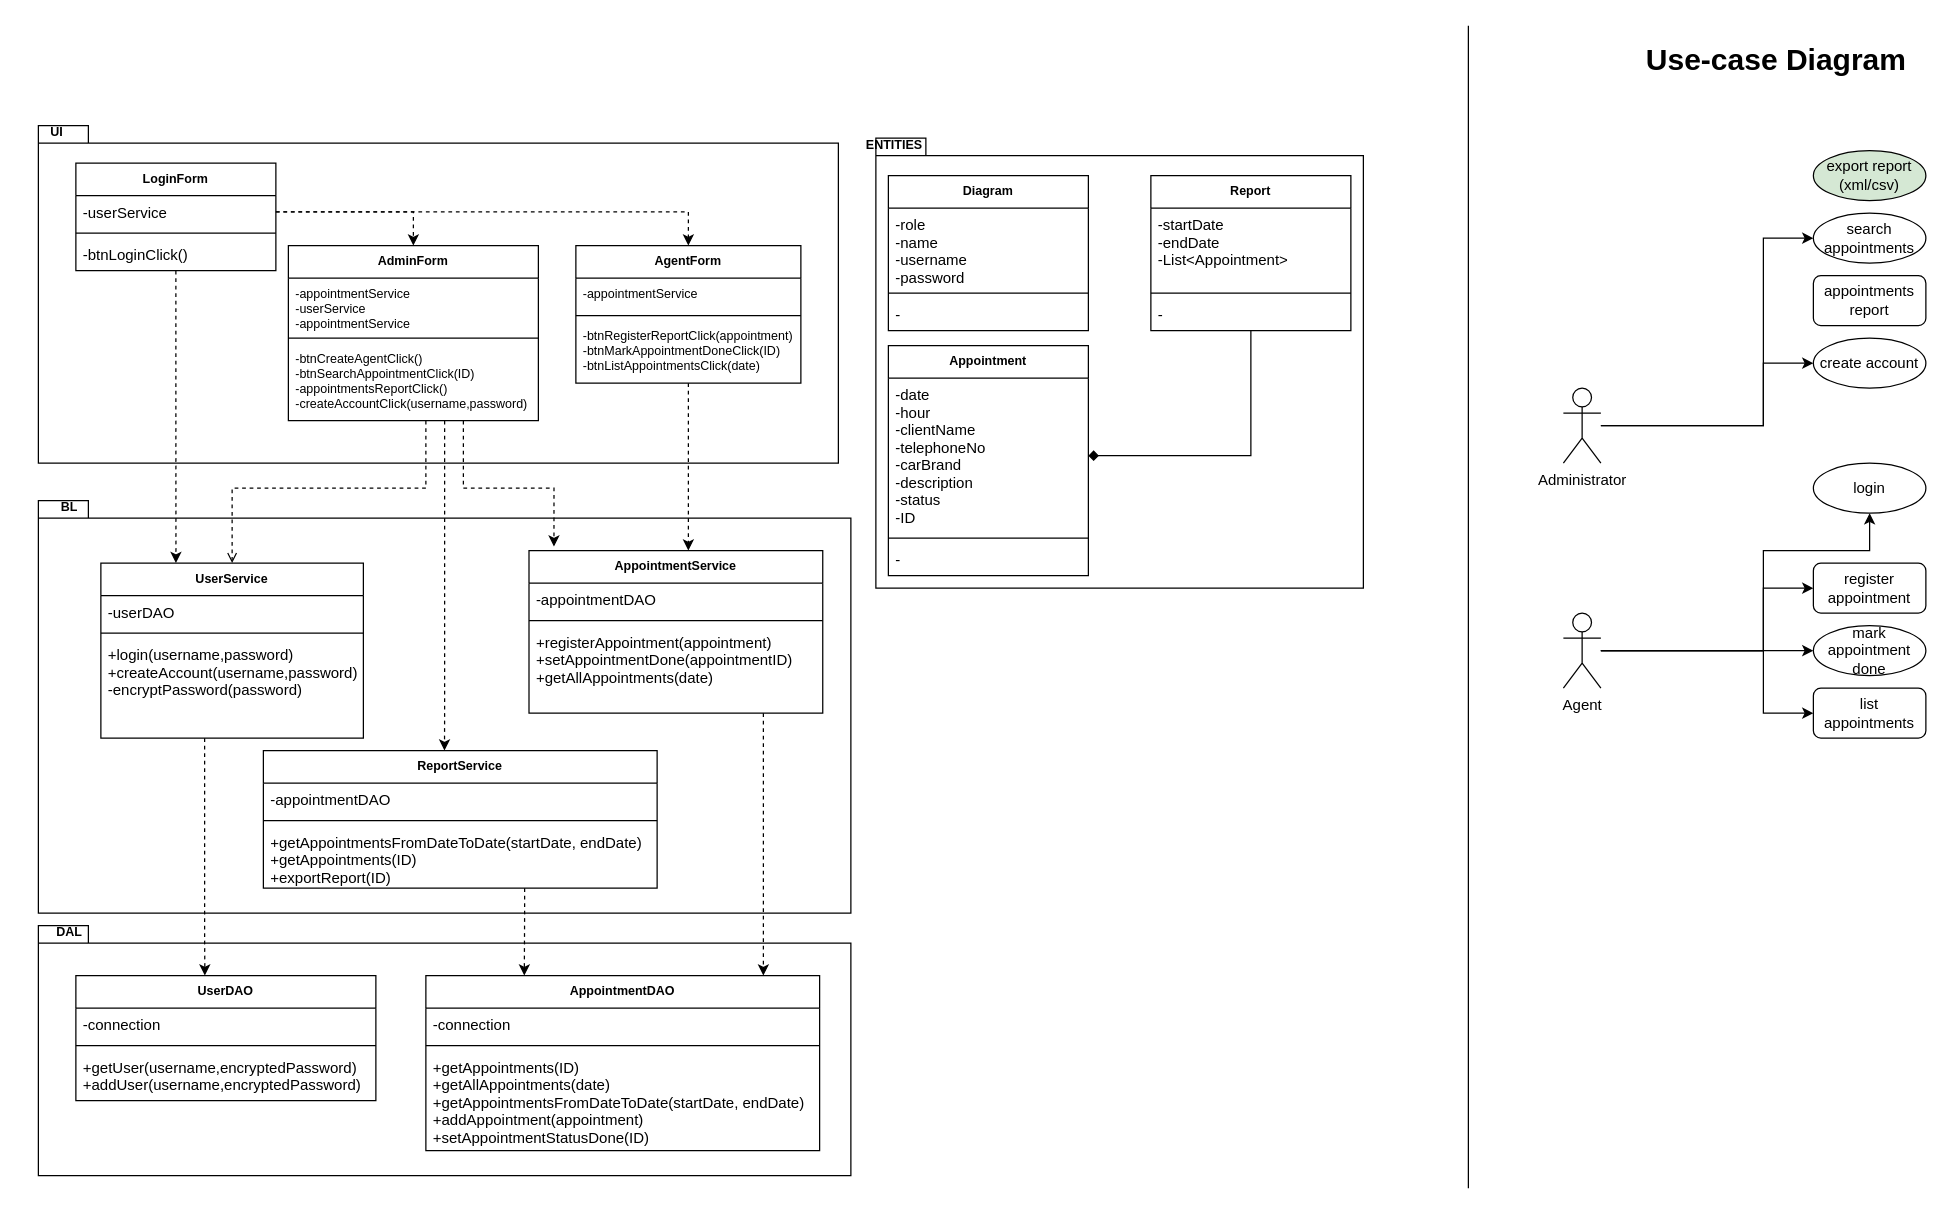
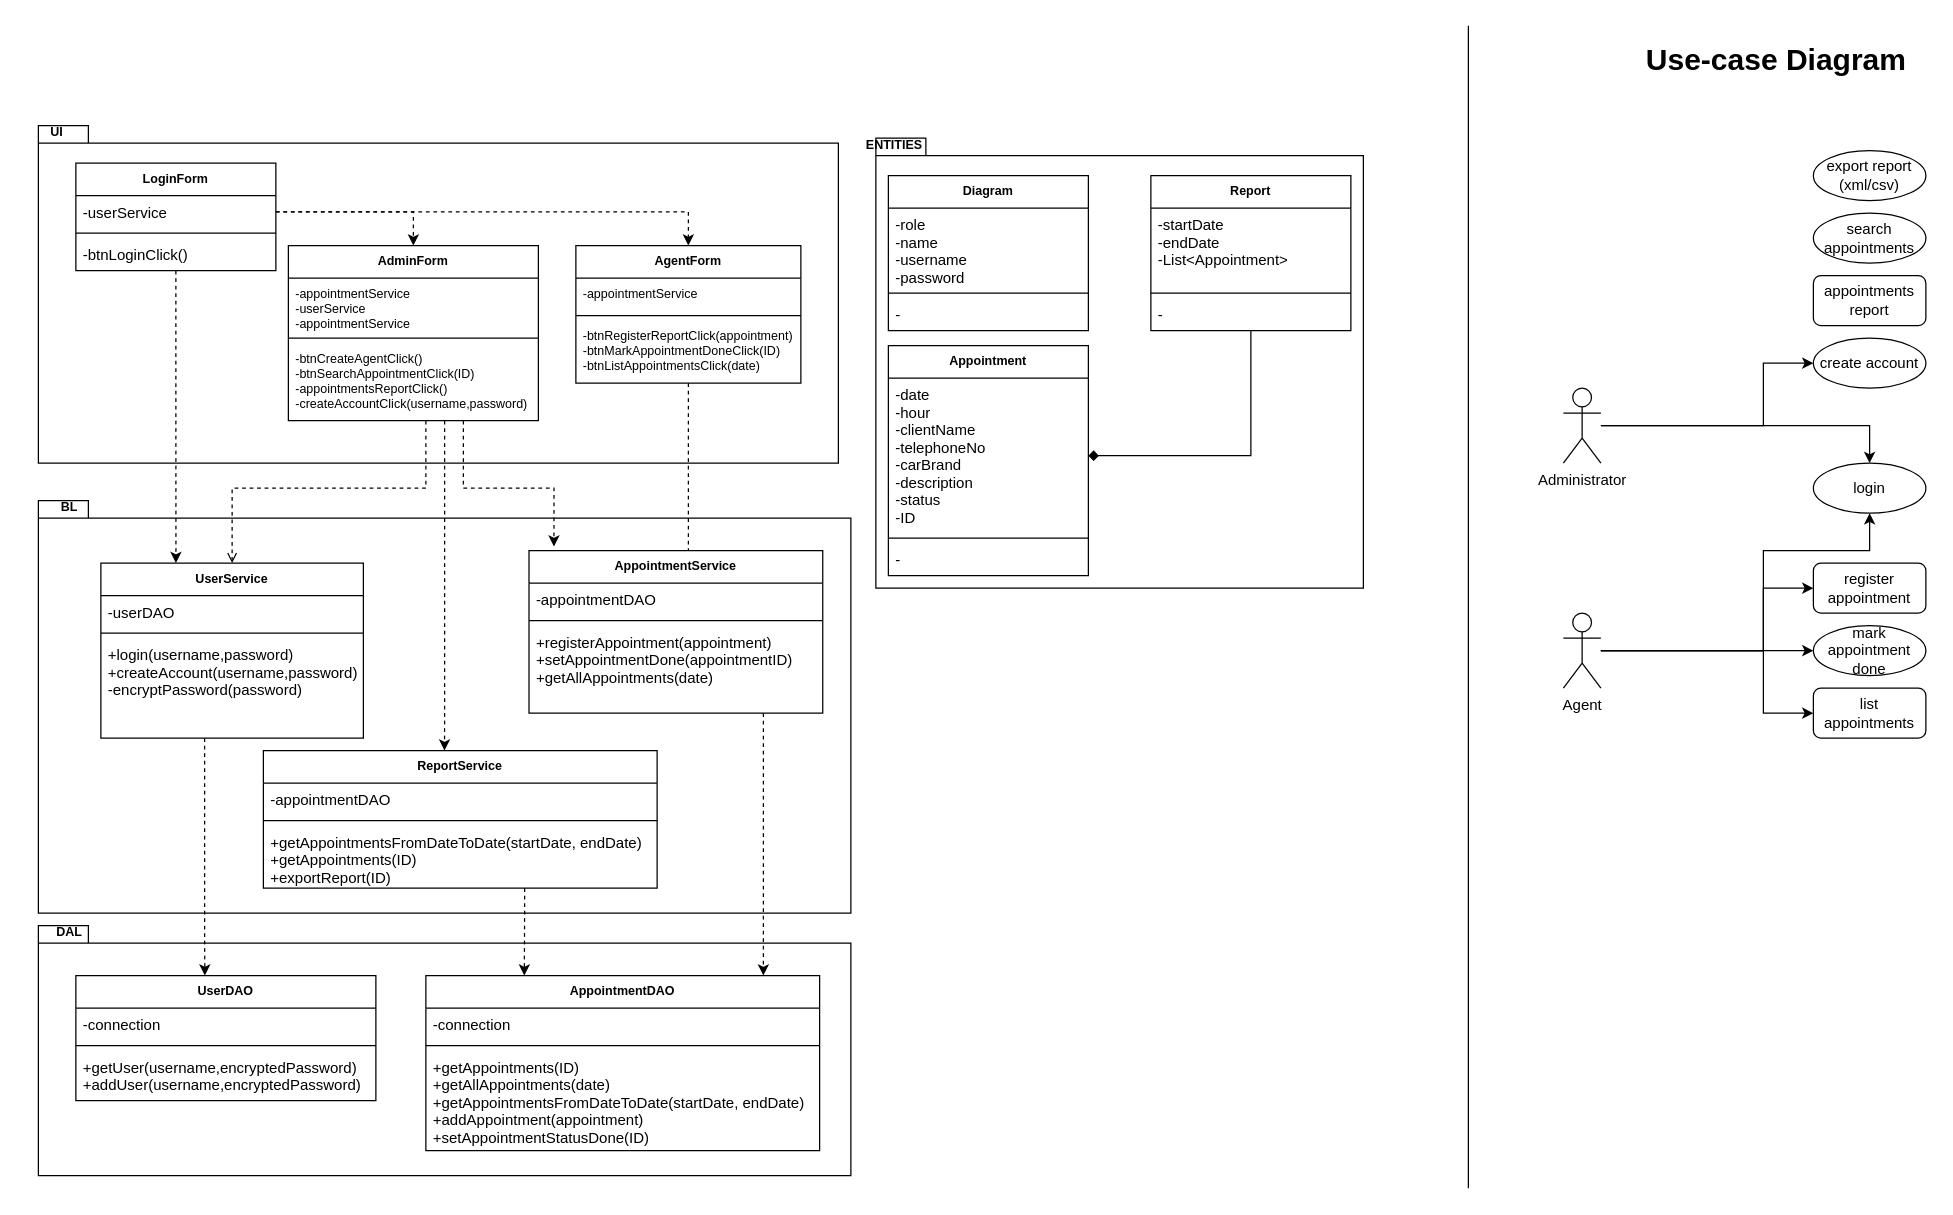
(1869, 176) -> (1869, 176)
(1763, 279) -> none
none -> (1831, 426)
(688, 541) -> (688, 544)
